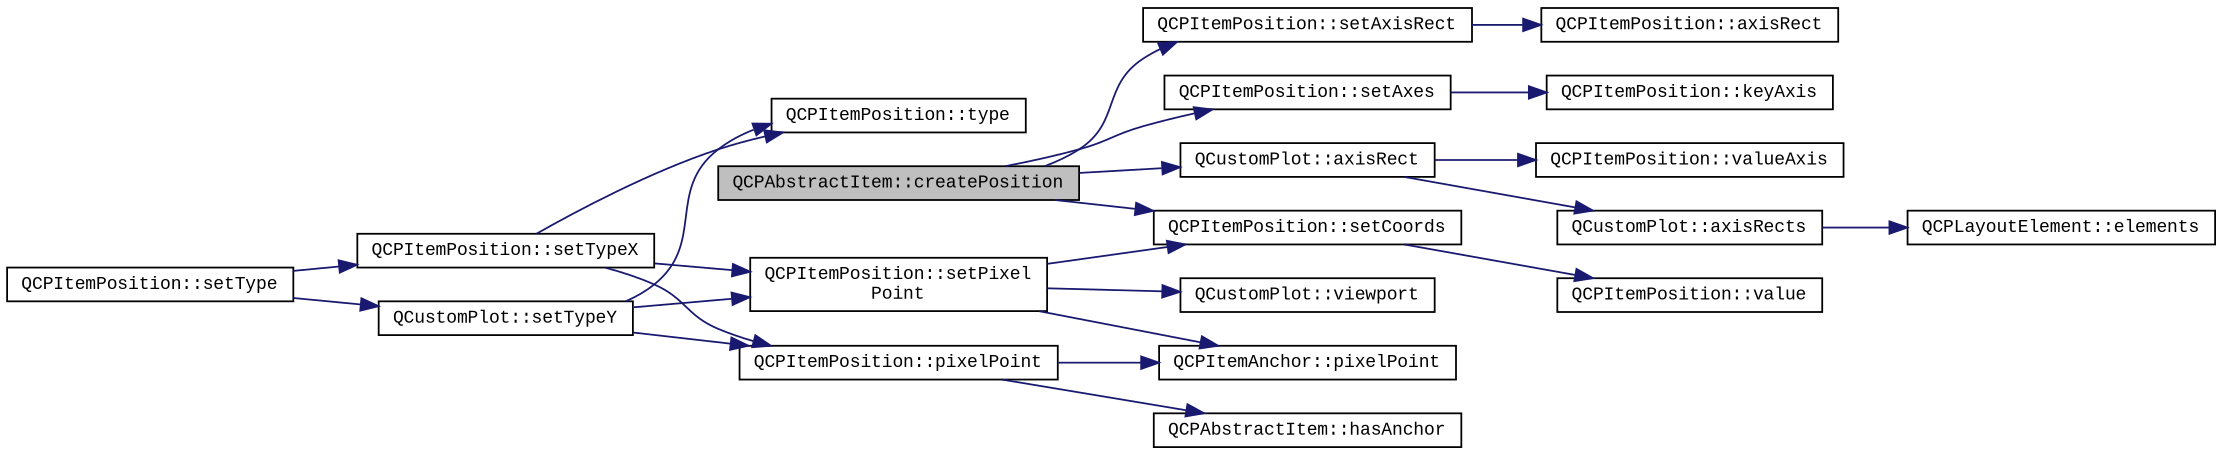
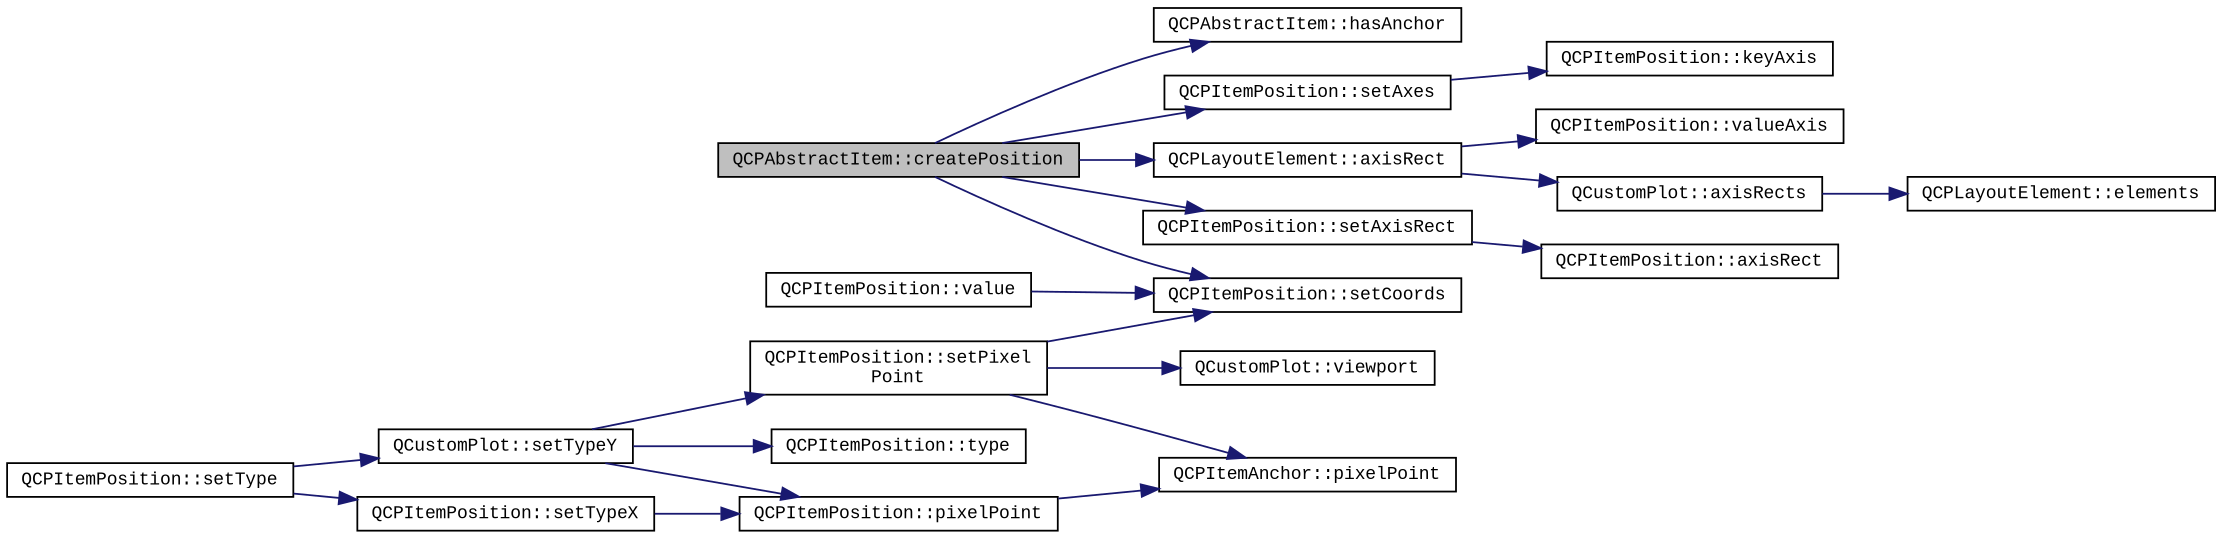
(1308, 160) -> (1308, 160)
(648, 177) -> none
(1490, 260) -> (1083, 292)
(694, 267) -> none
(1094, 395) -> (1061, 88)
